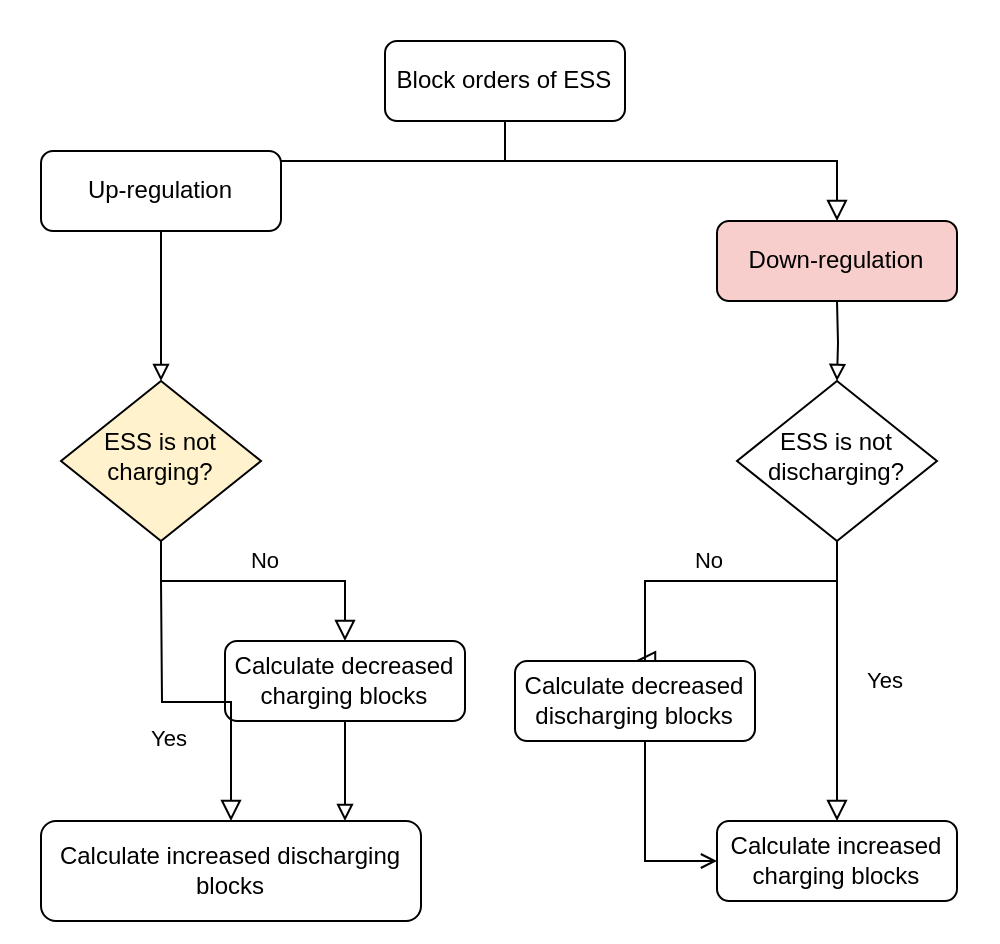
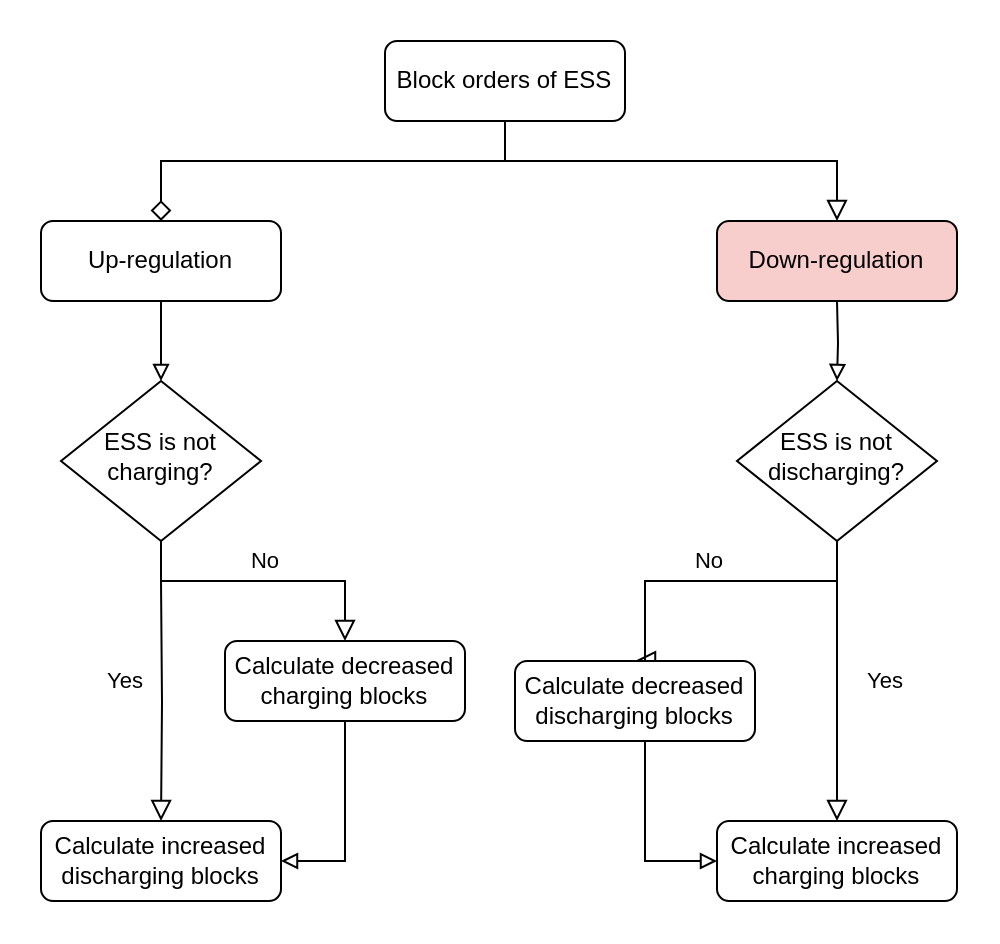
(161, 191) -> (161, 261)
(161, 461) -> (161, 461)
(704, 861) -> (699, 861)
(231, 871) -> (161, 861)
